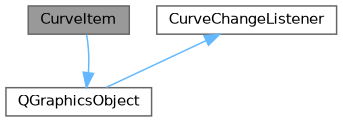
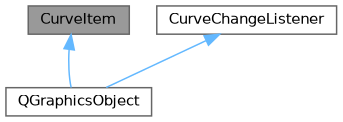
(89, 54) -> (69, 69)
